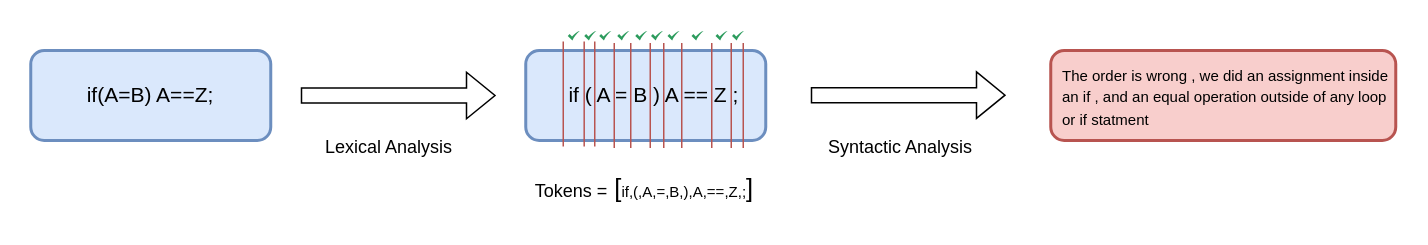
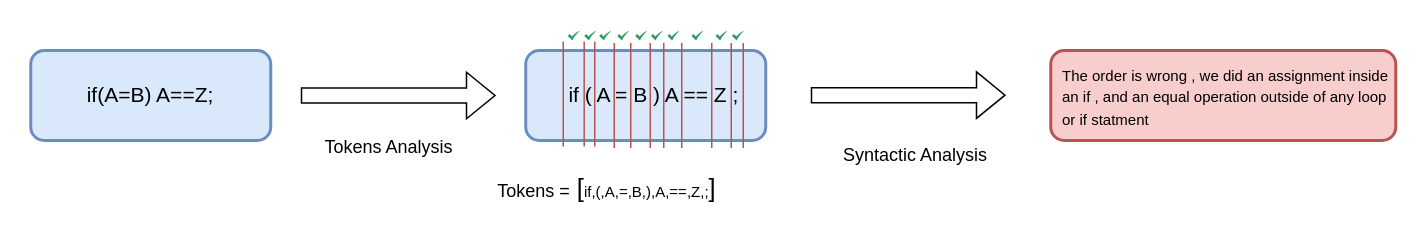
(389, 148) -> (389, 148)
(901, 148) -> (916, 155)
(643, 190) -> (605, 190)
